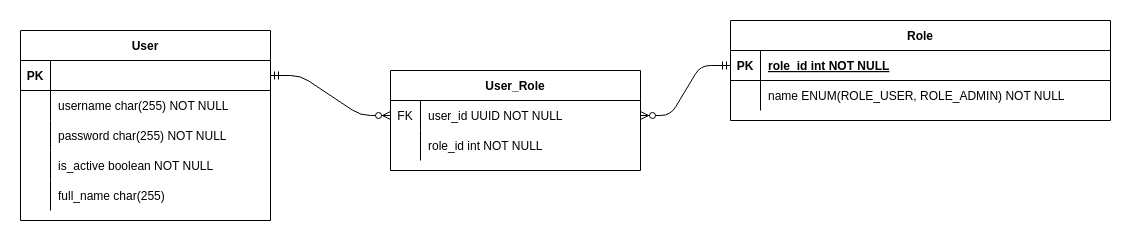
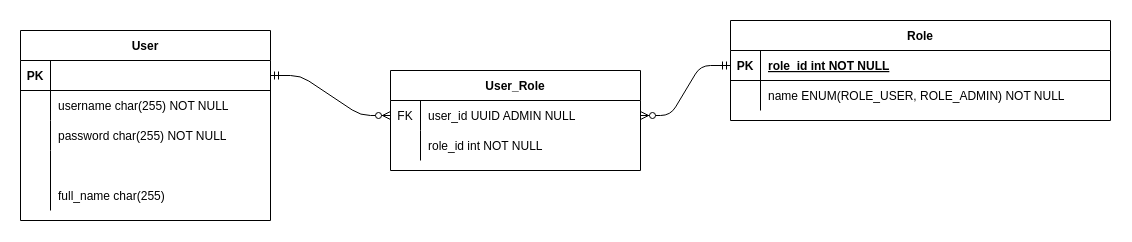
(492, 116) -> (499, 116)
(161, 166) -> none
